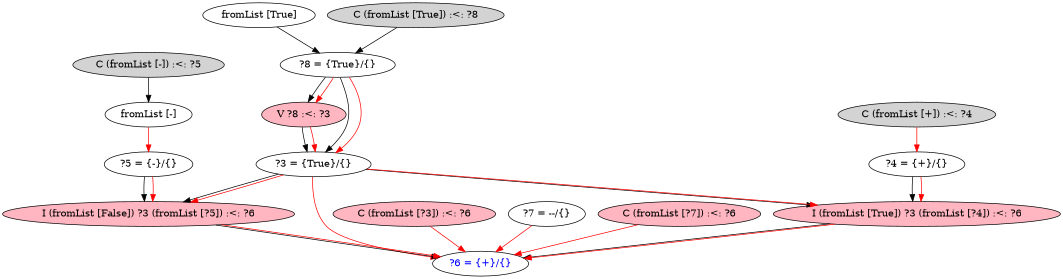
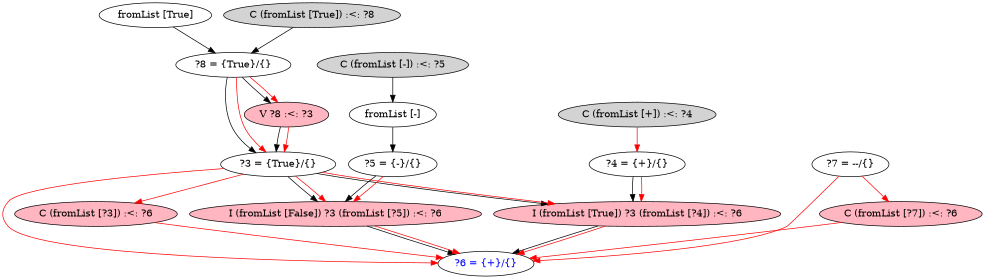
(149, 136) -> (393, 136)
none -> (873, 186)
none -> (192, 188)
